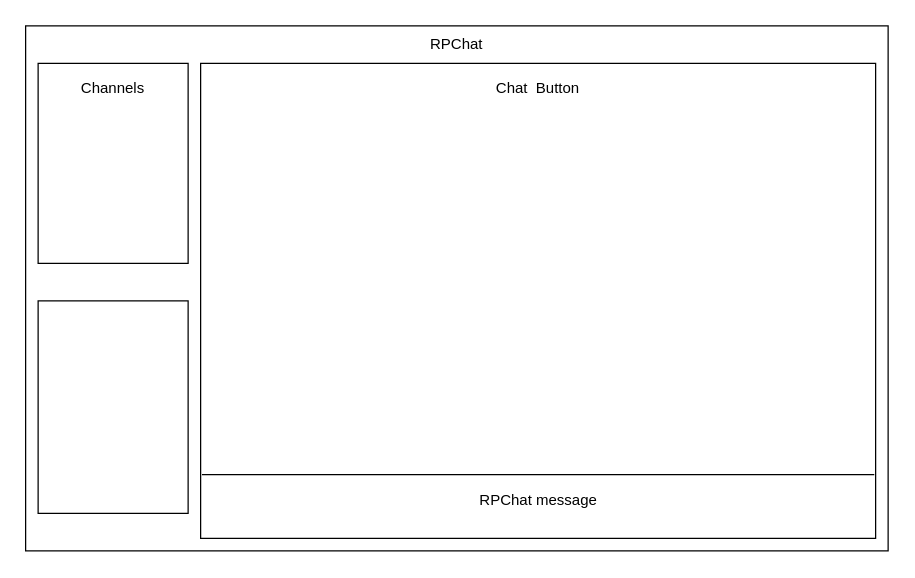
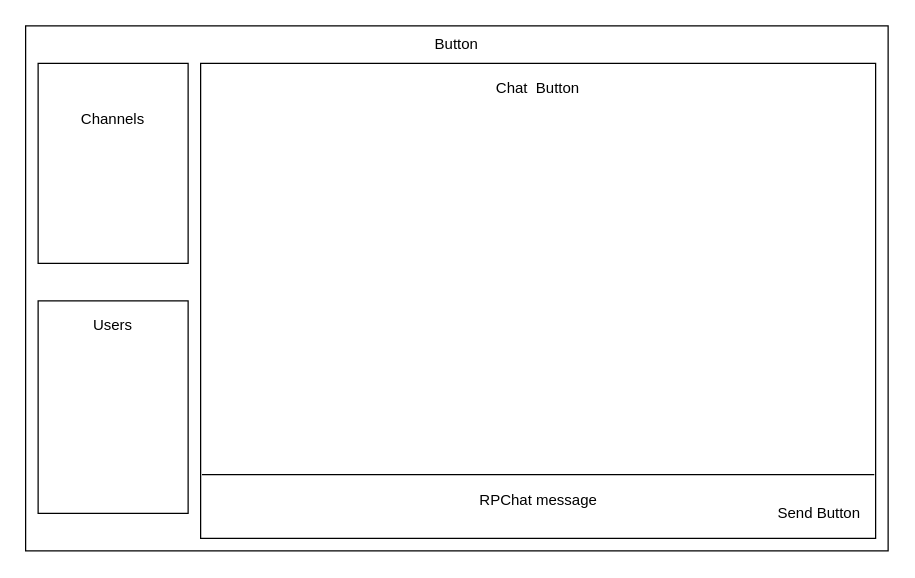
(457, 44) -> (457, 44)
(113, 88) -> (113, 119)
none -> (113, 326)
none -> (819, 513)
